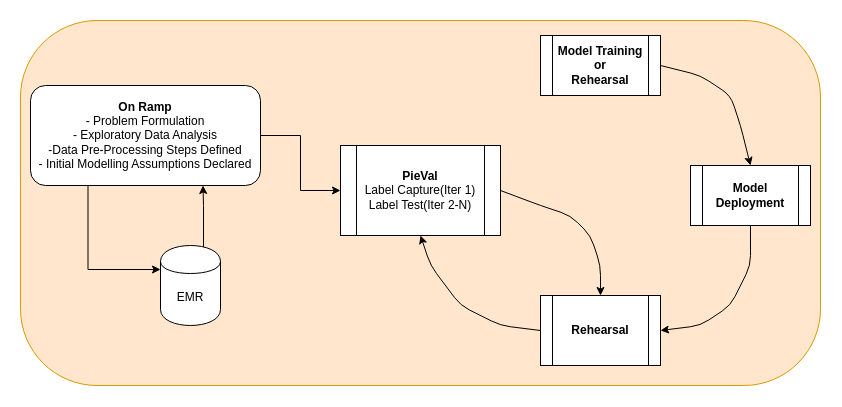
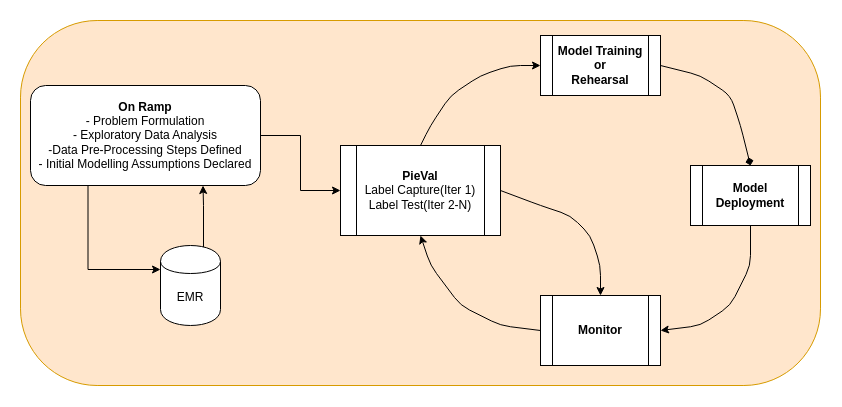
none -> (464, 87)
(748, 157) -> (748, 156)
(601, 331) -> (601, 331)
